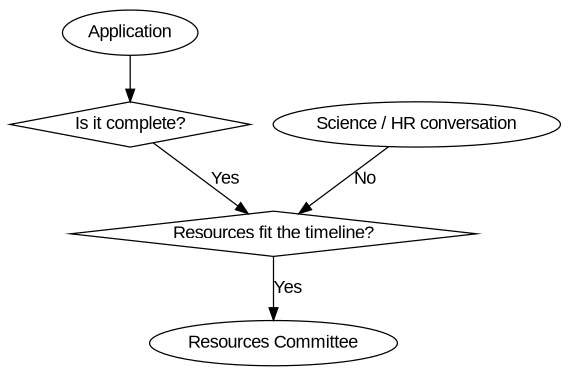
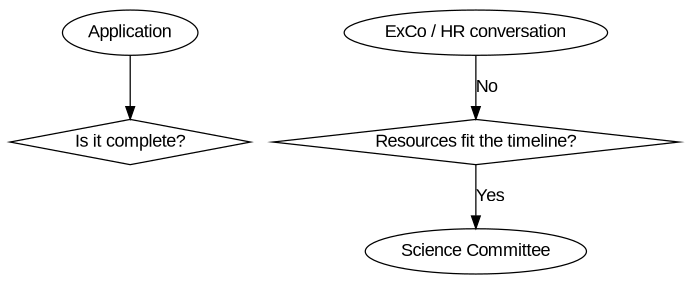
(417, 124) -> (476, 33)
(195, 174) -> none
(273, 343) -> (476, 251)
